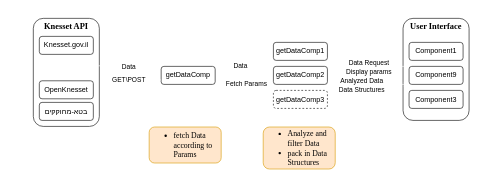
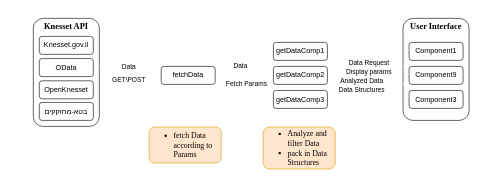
none -> (66, 68)
(188, 75) -> (188, 75)
(300, 99) -> (300, 99)
